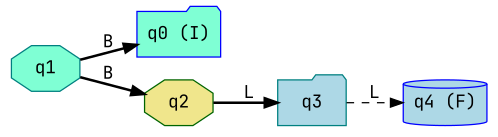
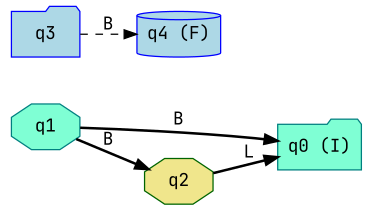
(179, 34) -> (320, 147)
(375, 93) -> (108, 25)
(239, 103) -> (239, 167)
(312, 103) -> (46, 34)
